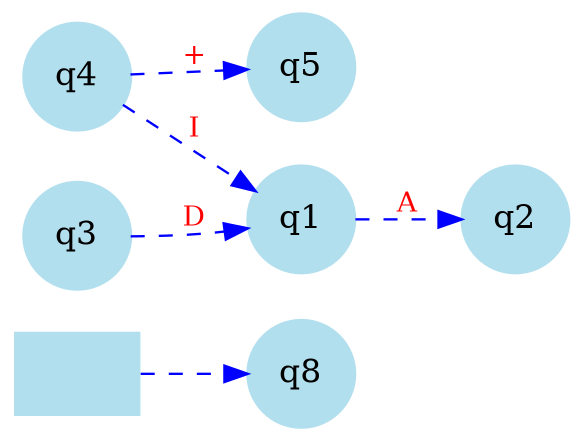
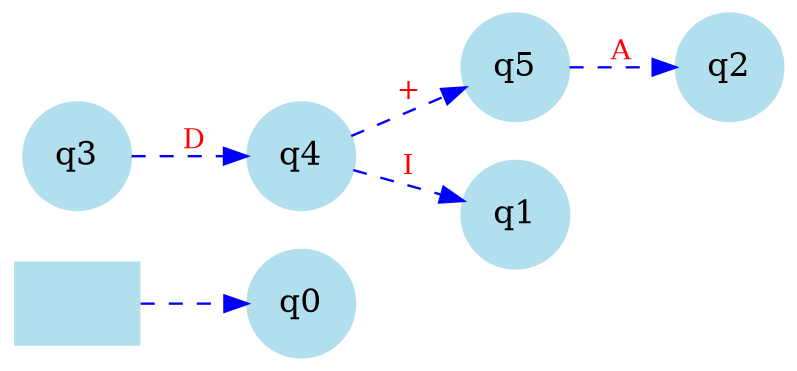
(397, 219) -> (611, 67)
(178, 235) -> (177, 156)
(301, 374) -> (301, 304)
